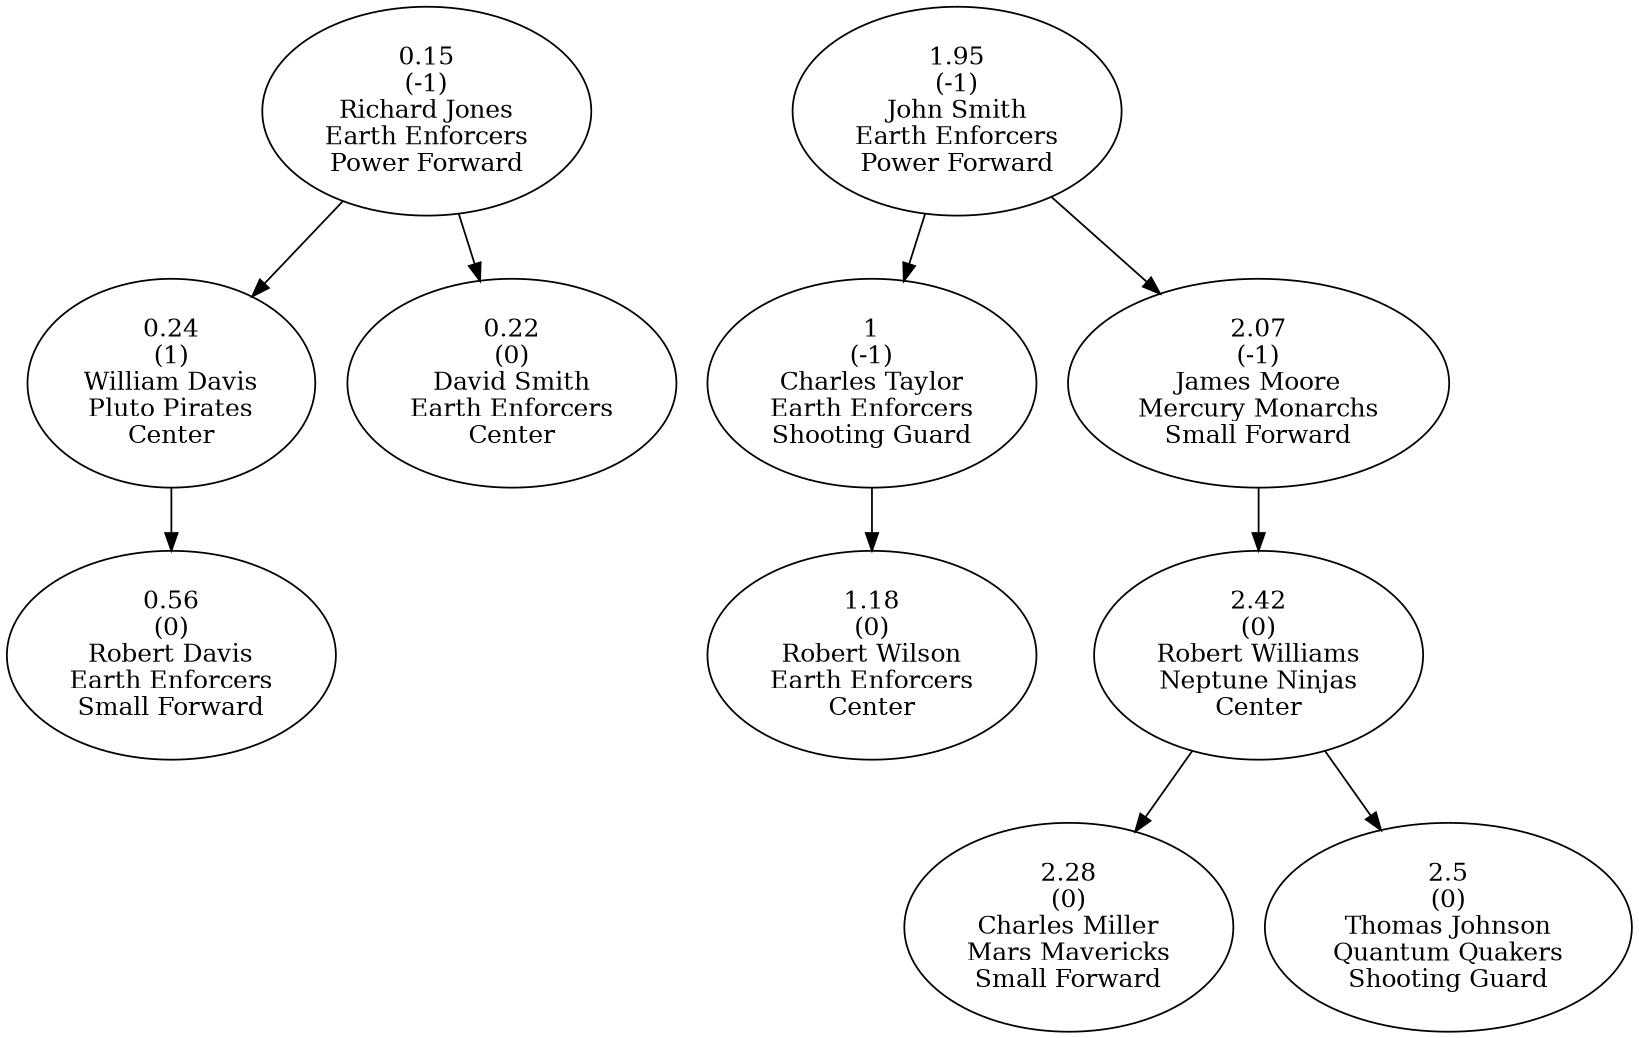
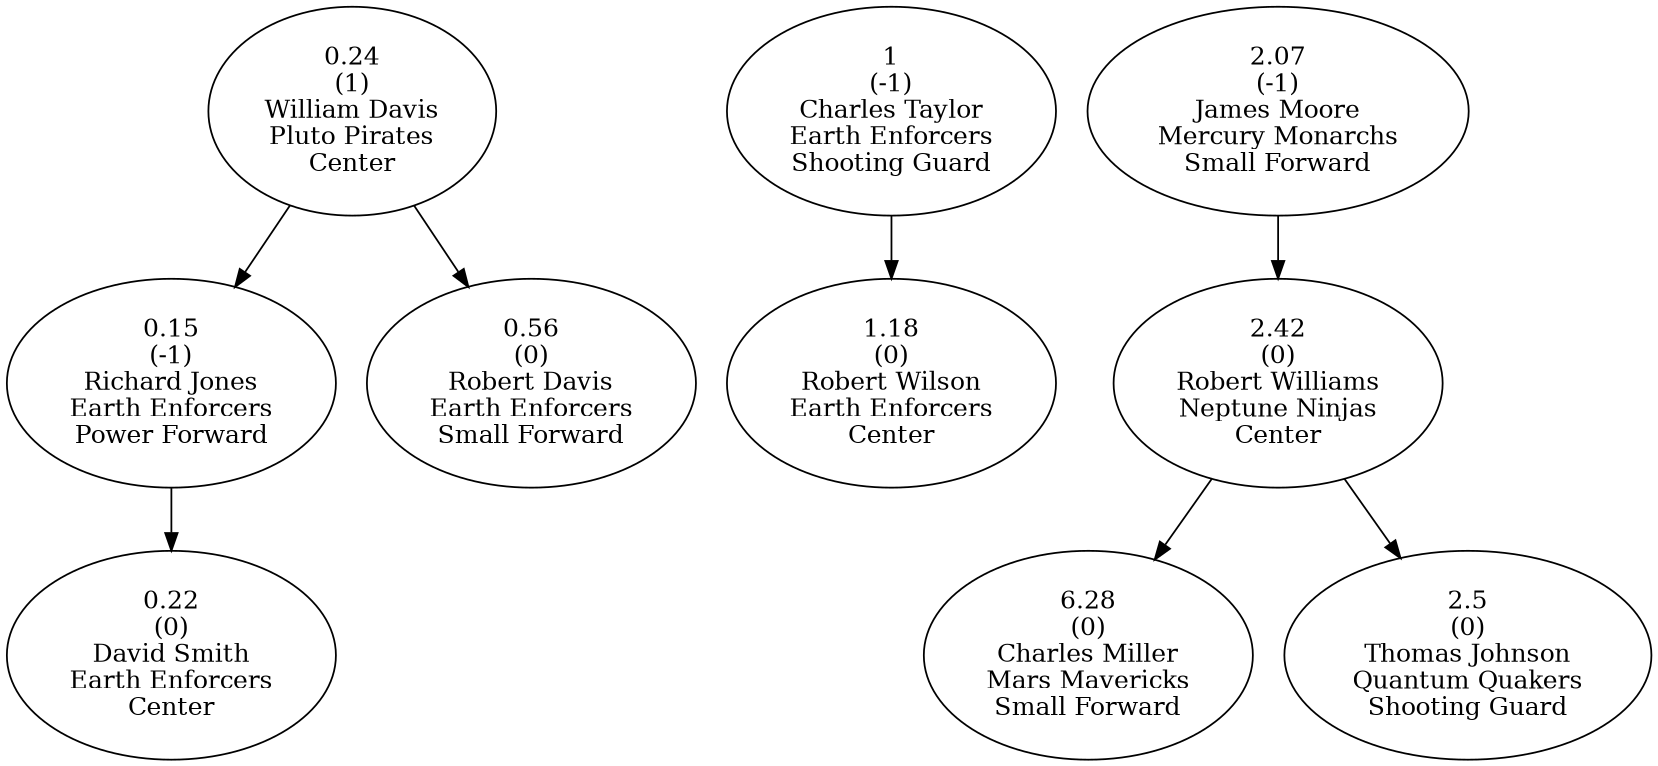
(957, 111) -> none
(304, 242) -> (268, 239)
(1069, 927) -> (1088, 655)
